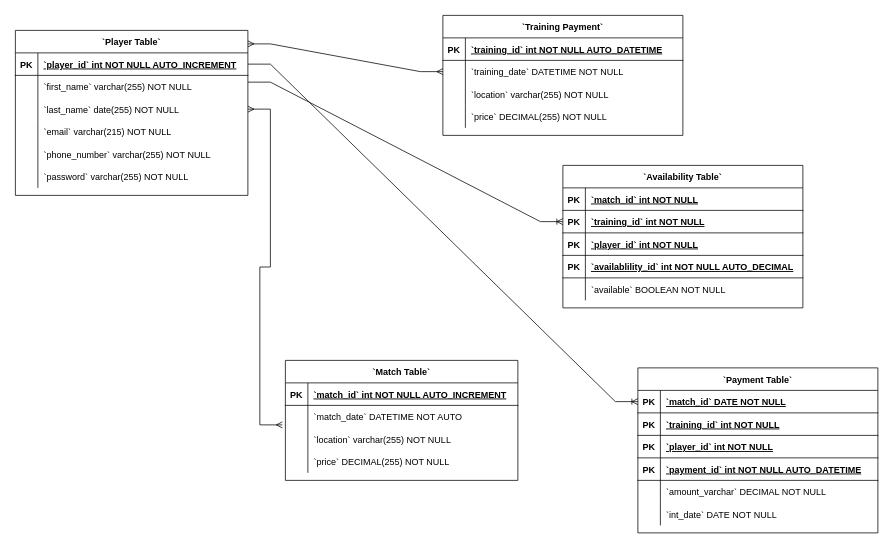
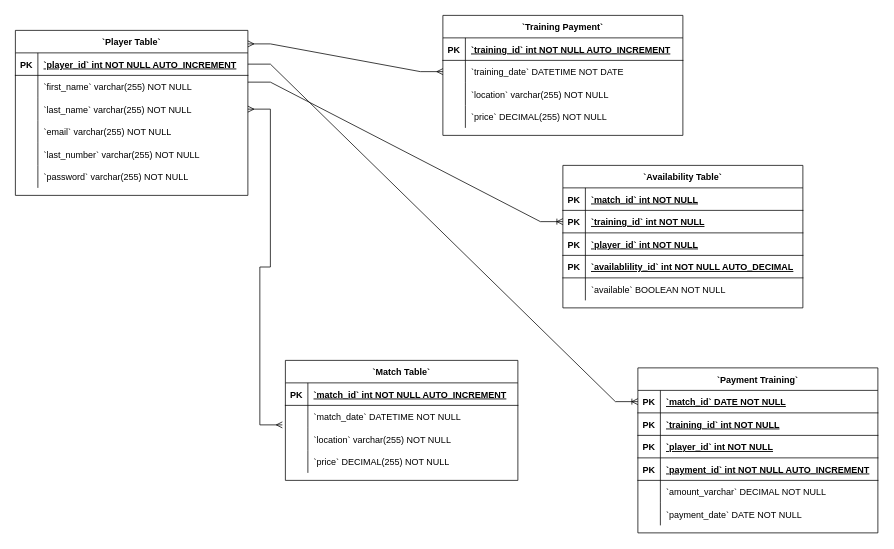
(562, 50) -> (565, 50)
(548, 72) -> (548, 72)
(114, 110) -> (122, 110)
(111, 132) -> (111, 132)
(131, 155) -> (127, 155)
(758, 380) -> (758, 380)
(386, 417) -> (386, 417)
(757, 470) -> (760, 470)
(722, 515) -> (733, 515)
